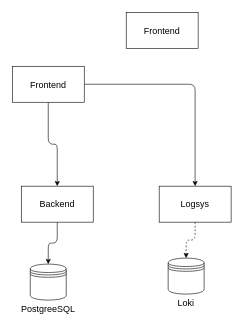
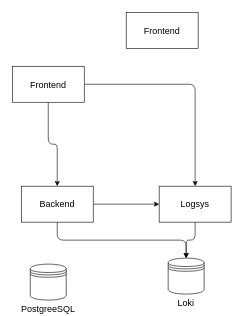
none -> (153, 204)
(195, 237) -> (195, 237)
(50, 243) -> (119, 240)
